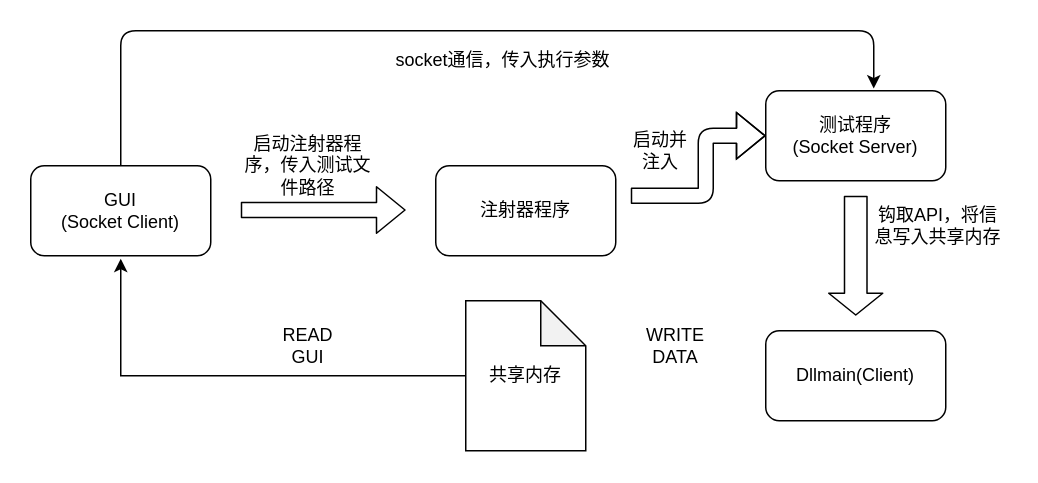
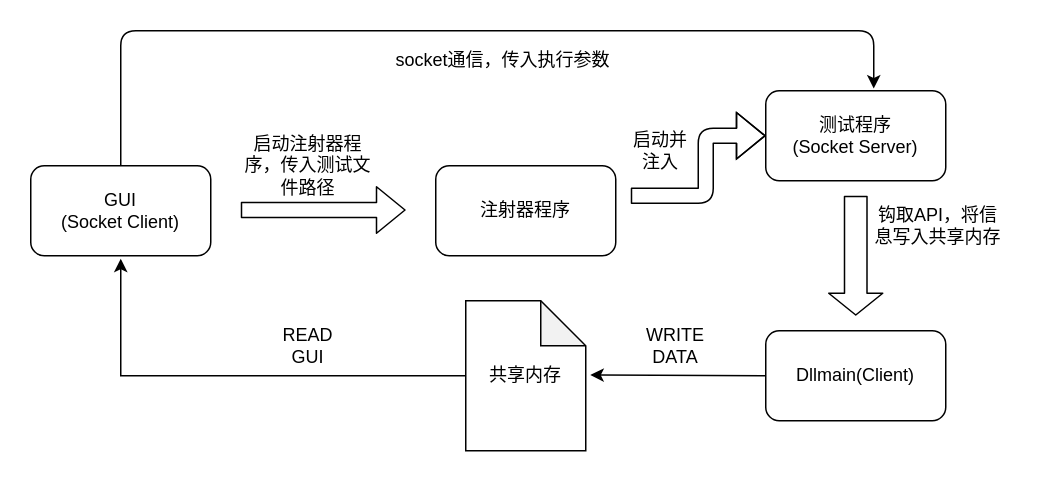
none -> (683, 375)
